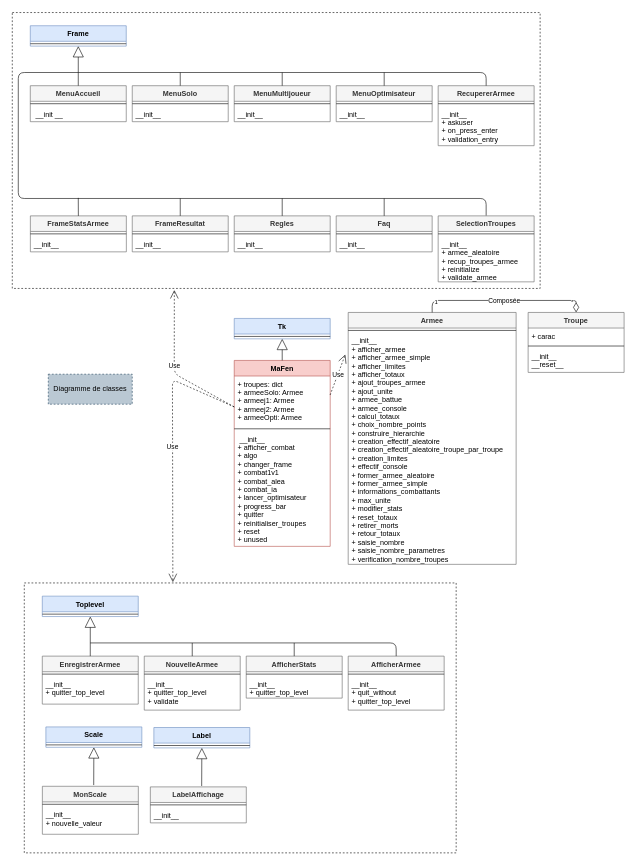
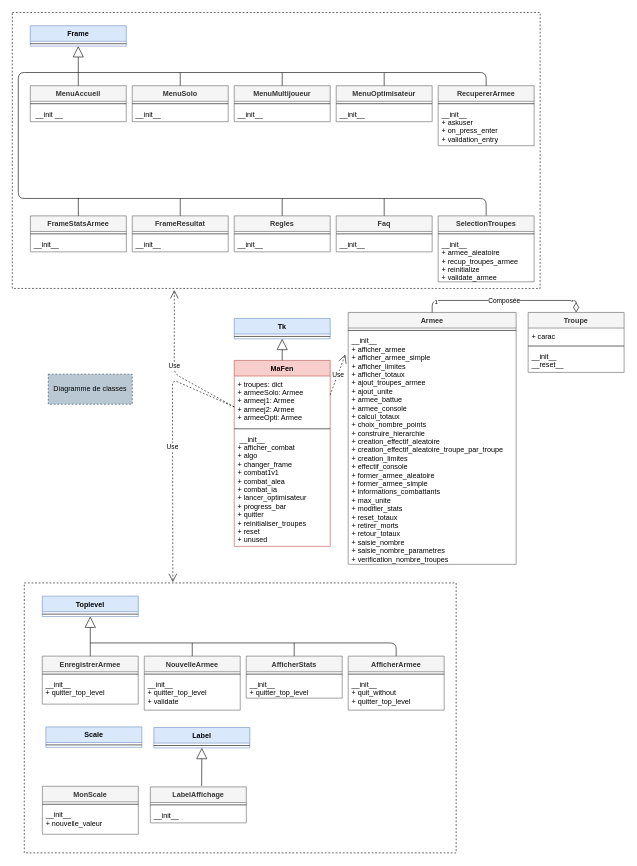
(94, 772) -> none
